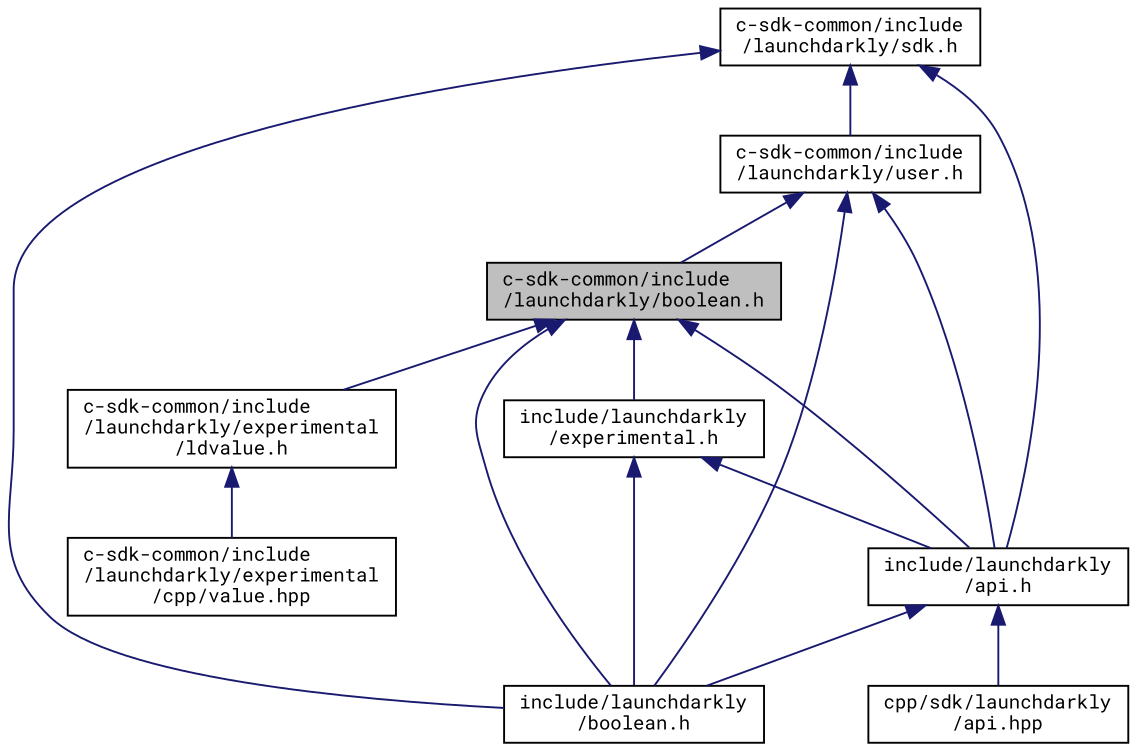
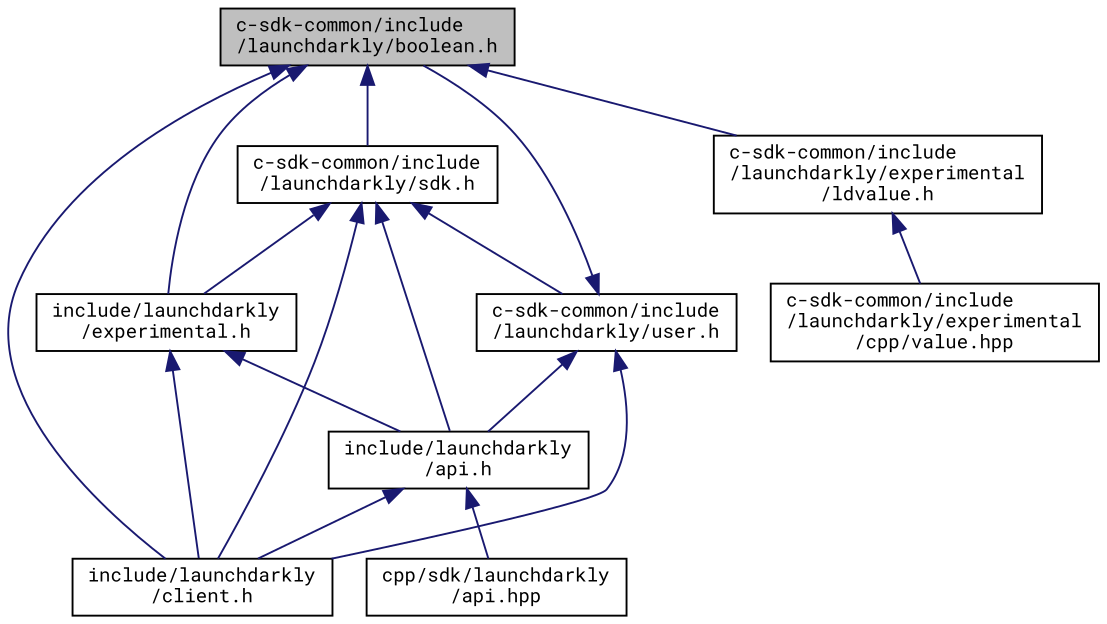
none -> (259, 254)
(837, 432) -> (368, 115)
(634, 714) -> (203, 587)
